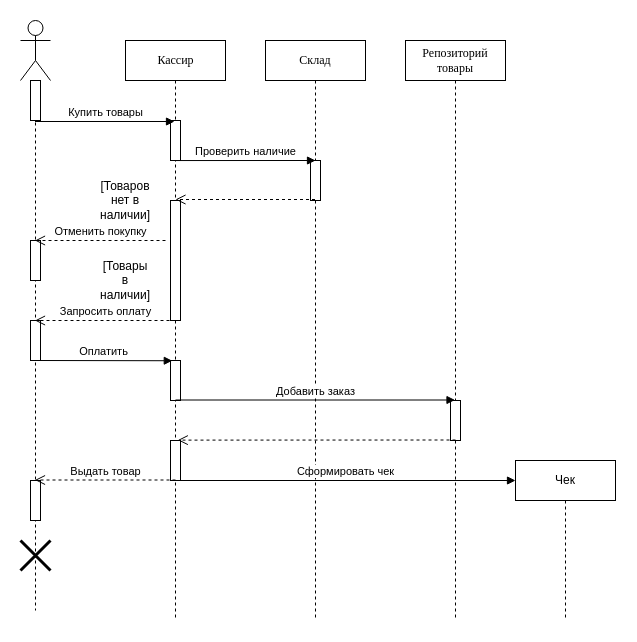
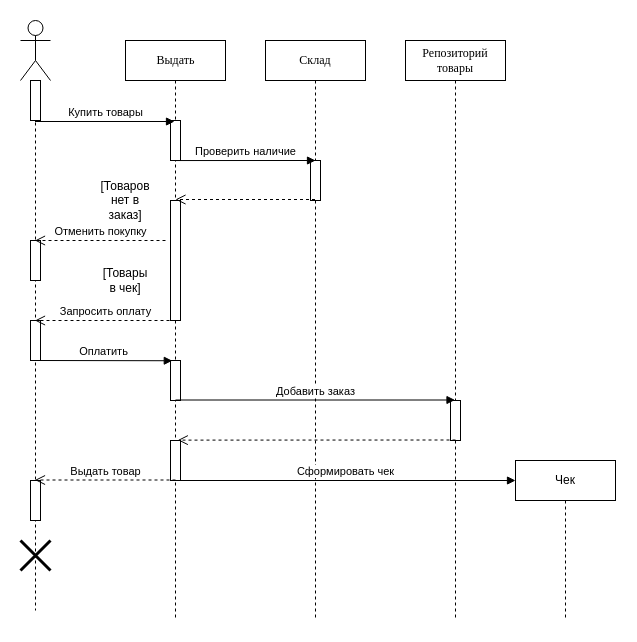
(176, 61) -> (176, 61)
(126, 201) -> (126, 201)
(126, 281) -> (126, 281)
